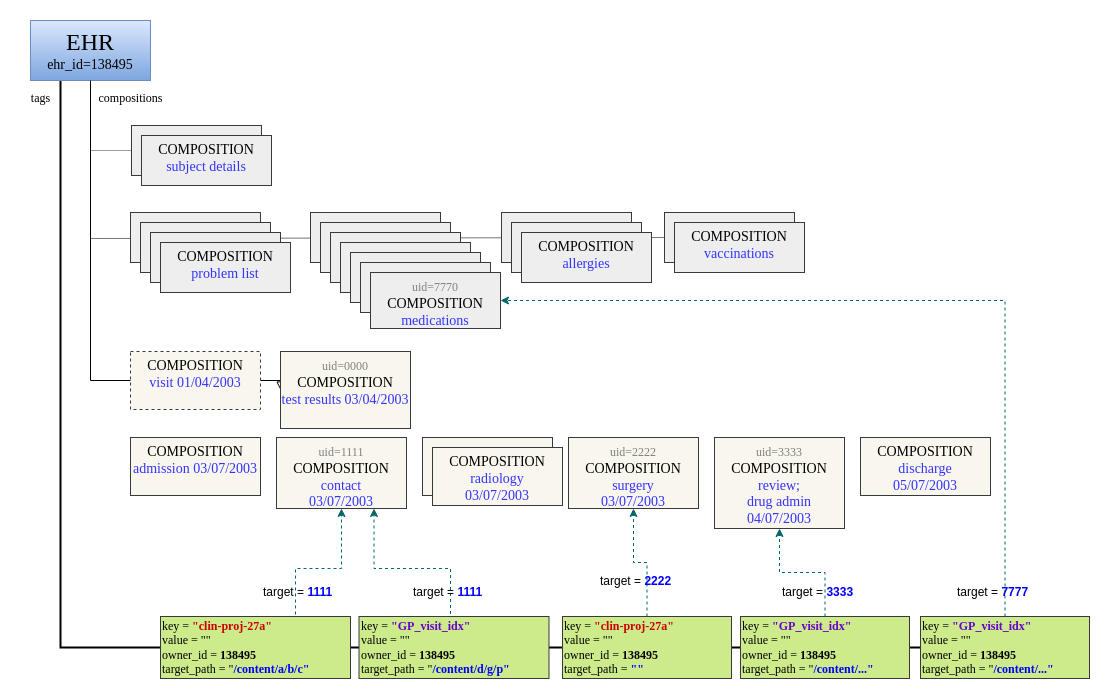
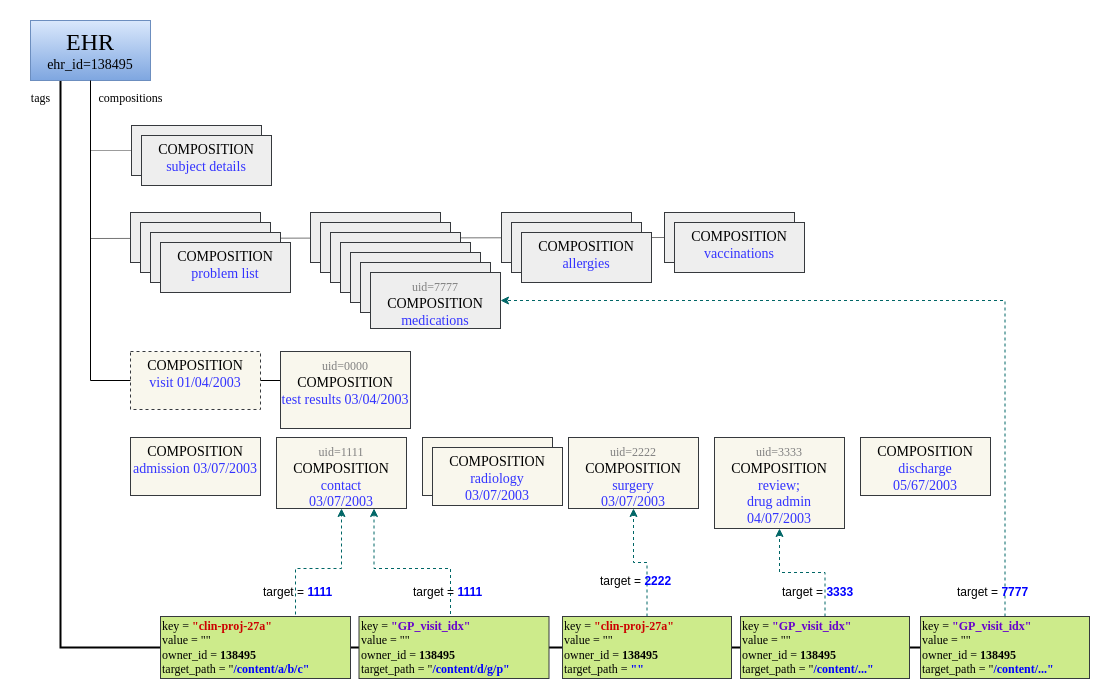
(436, 305) -> (436, 305)
(279, 381) -> (281, 382)
(926, 470) -> (926, 470)
